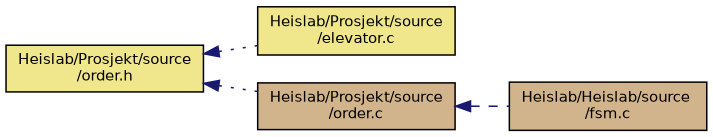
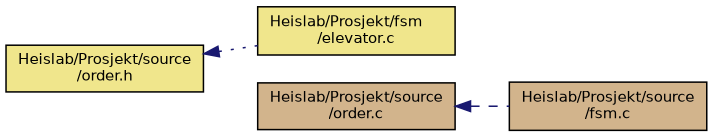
(356, 31) -> (356, 31)
(238, 89) -> none
(608, 106) -> (608, 106)
